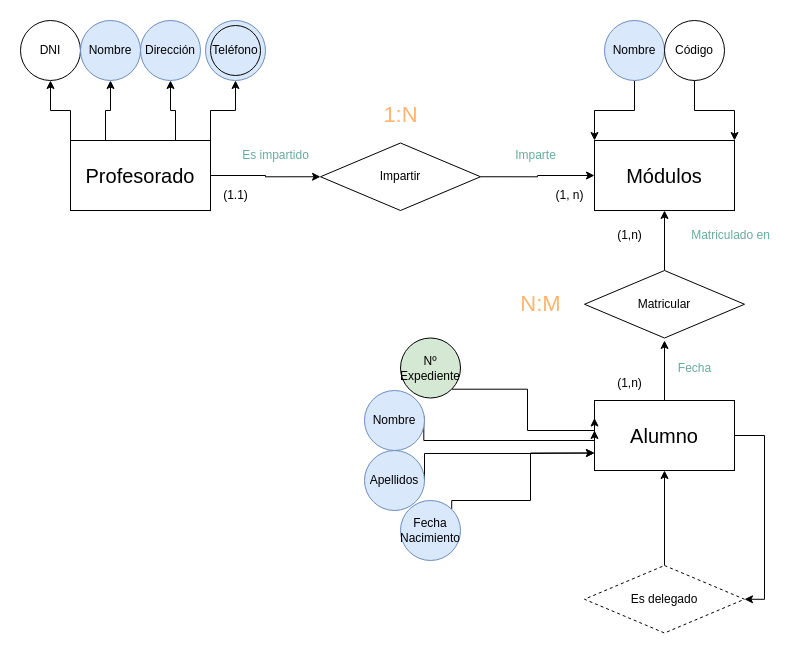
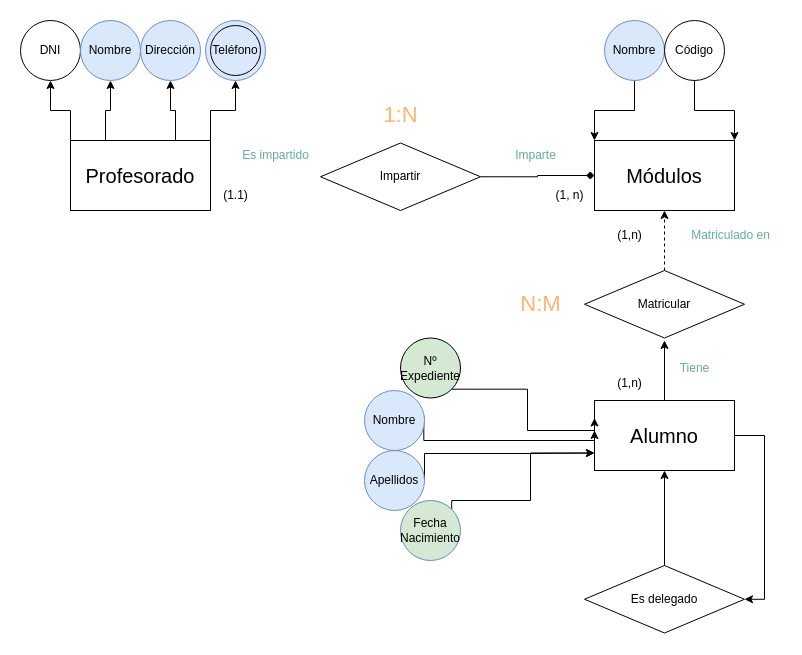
(263, 176) -> none
(586, 176) -> (585, 176)
(665, 243) -> (665, 243)
(695, 369) -> (695, 369)
(431, 531) -> (431, 531)
(665, 599) -> (665, 599)
